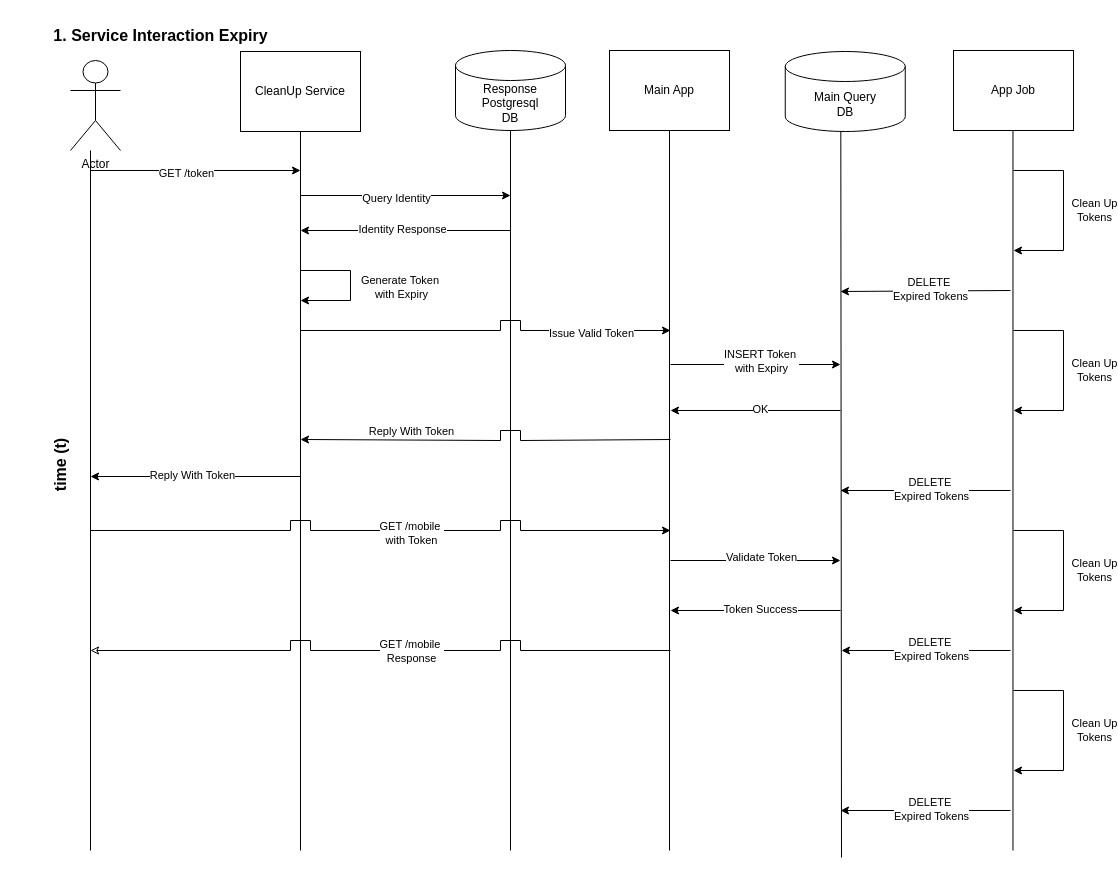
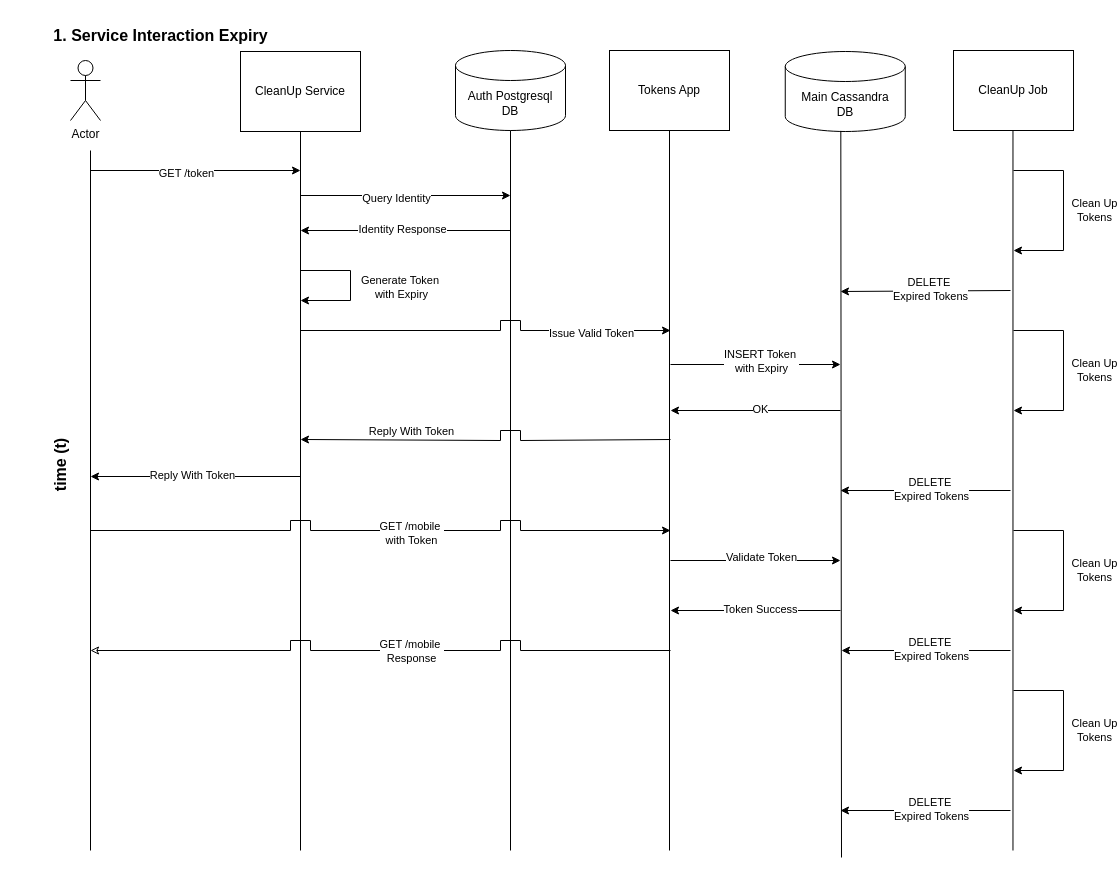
(670, 91) -> (670, 91)
(1014, 91) -> (1014, 91)
(511, 104) -> (511, 104)
(846, 105) -> (846, 105)
(96, 106) -> (86, 91)
